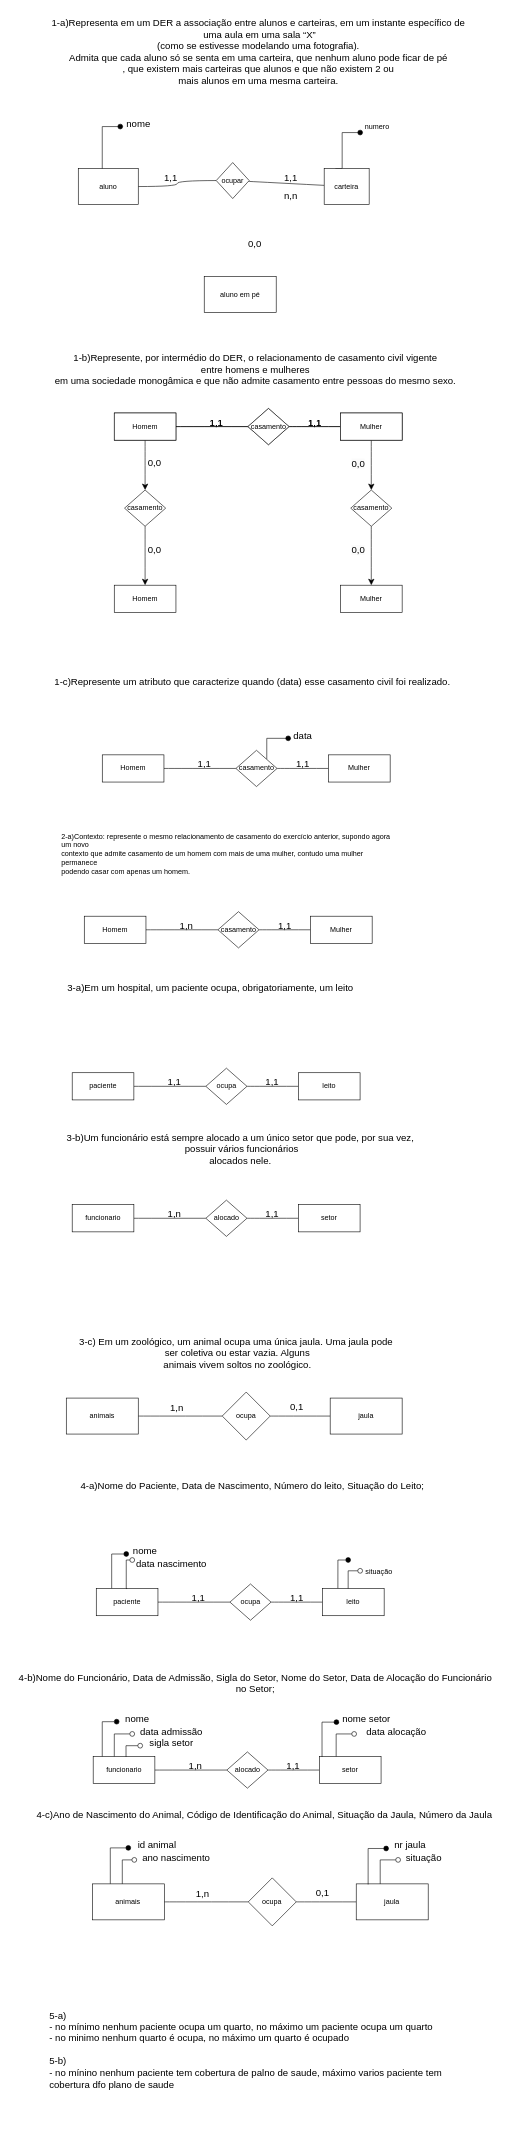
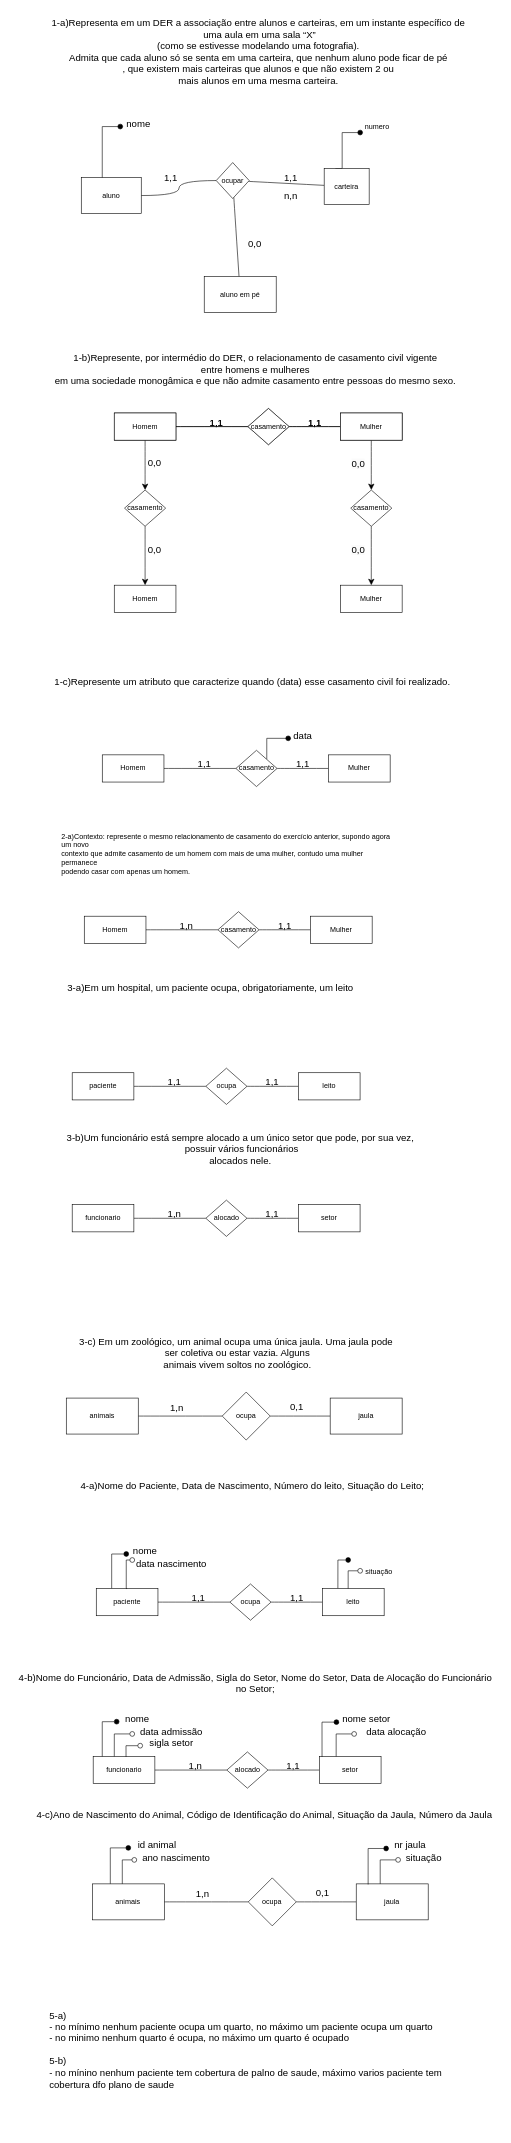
(108, 186) -> (111, 195)
none -> (237, 237)
